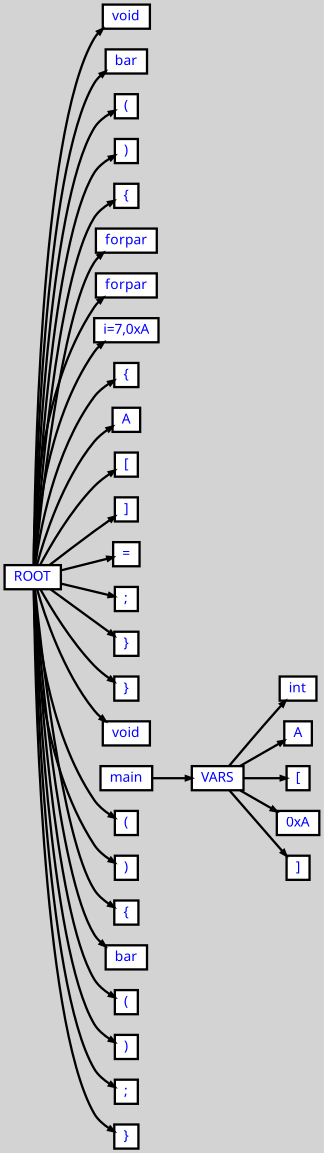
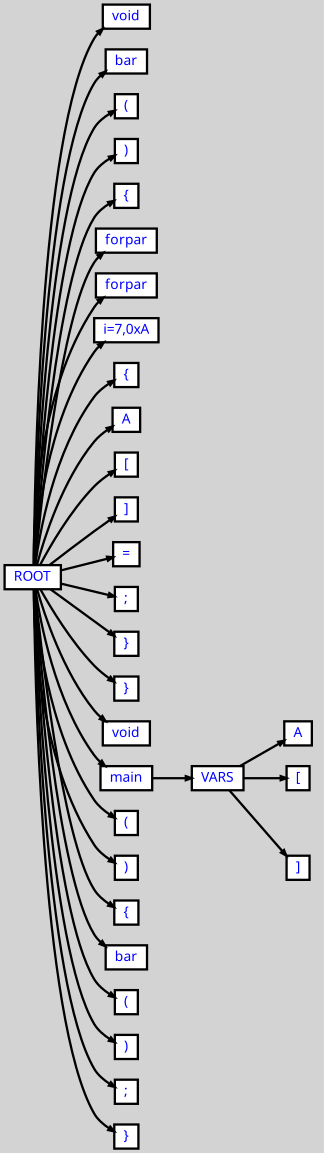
none -> (57, 680)
(298, 689) -> none
(298, 823) -> none
